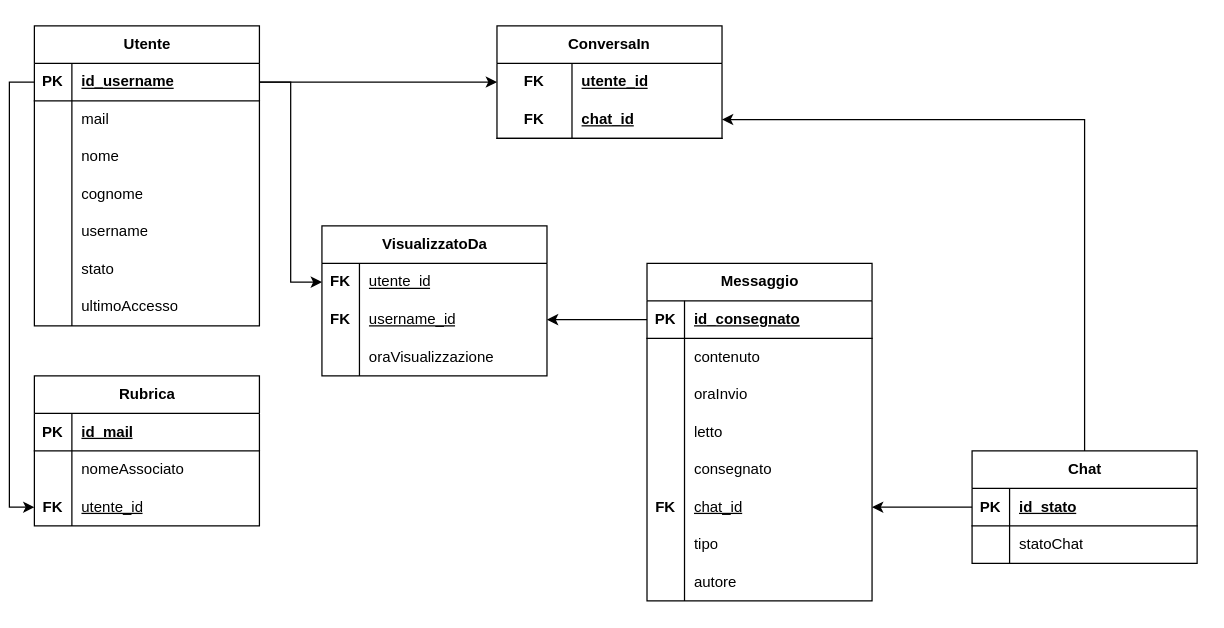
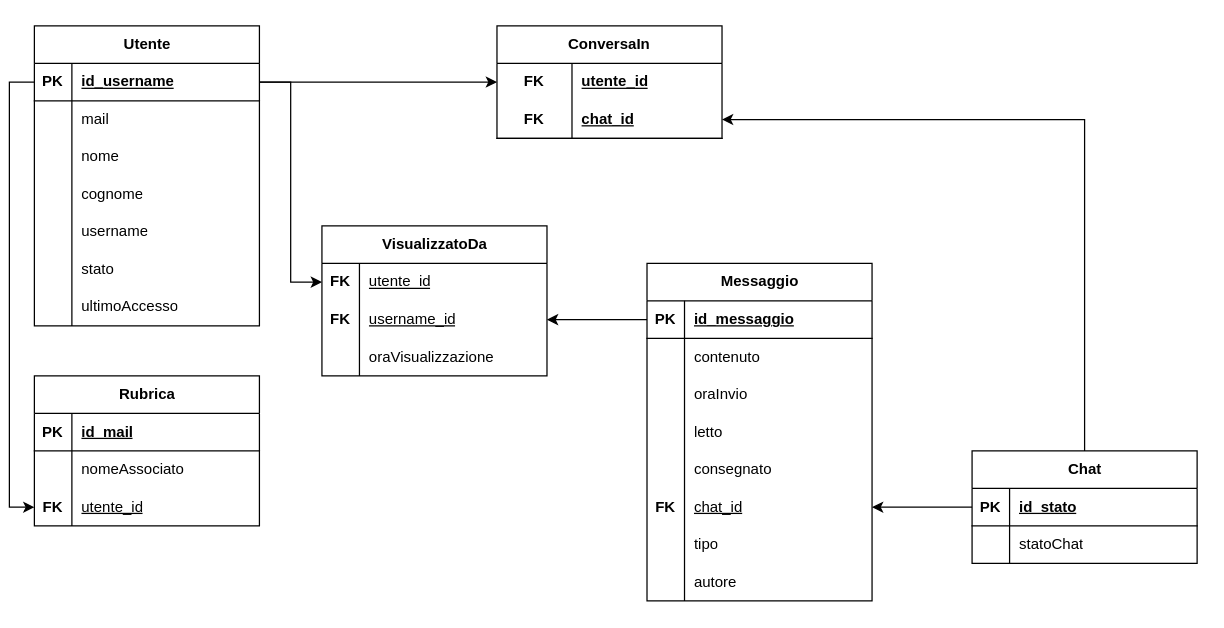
(747, 319) -> (741, 319)
